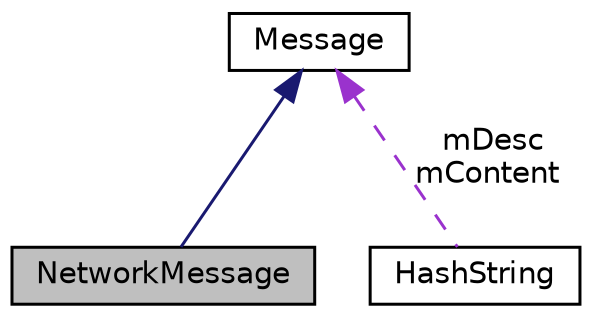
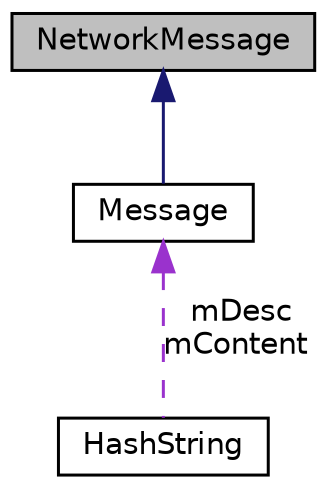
(233, 171) -> (163, 143)
